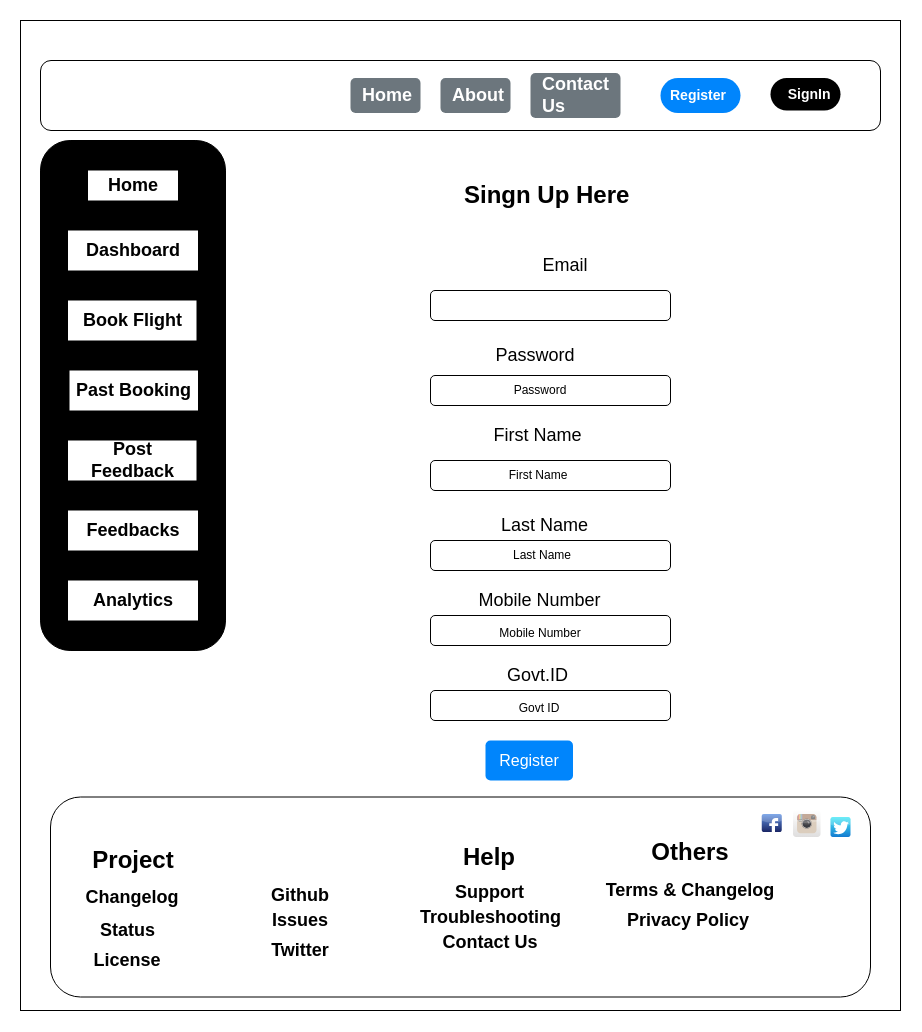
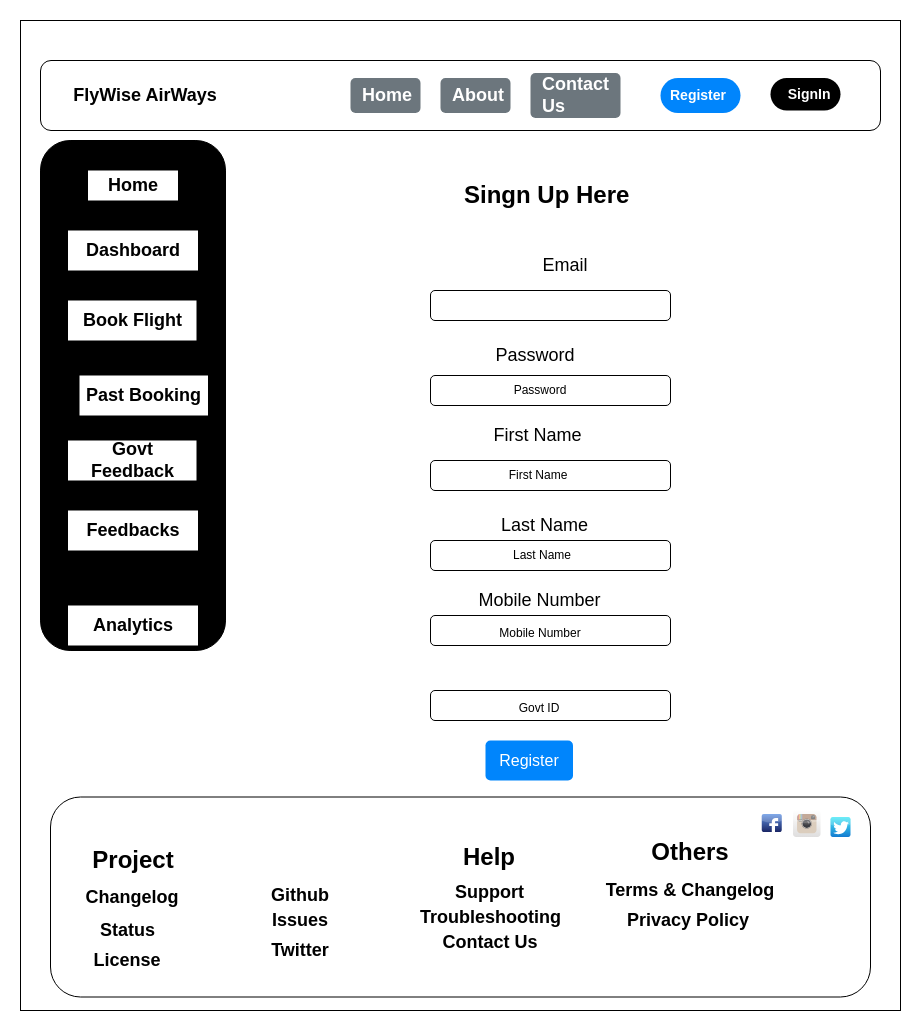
none -> (146, 96)
(134, 391) -> (144, 396)
(133, 461) -> (133, 461)
(133, 601) -> (133, 626)
(538, 676) -> none
